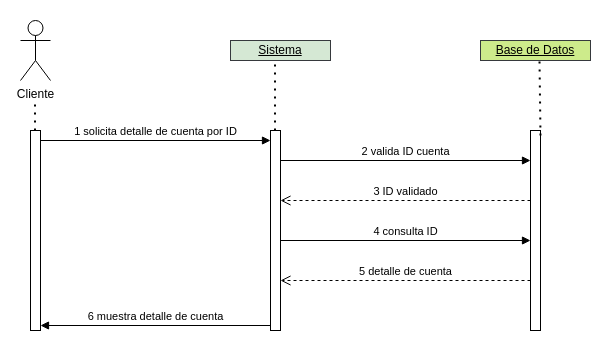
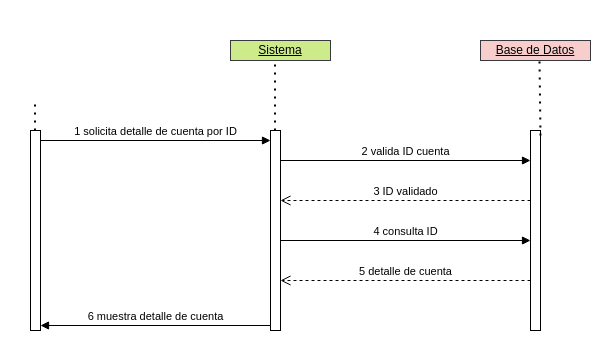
(36, 51) -> none
(281, 51) -> (281, 51)
(536, 51) -> (536, 51)
